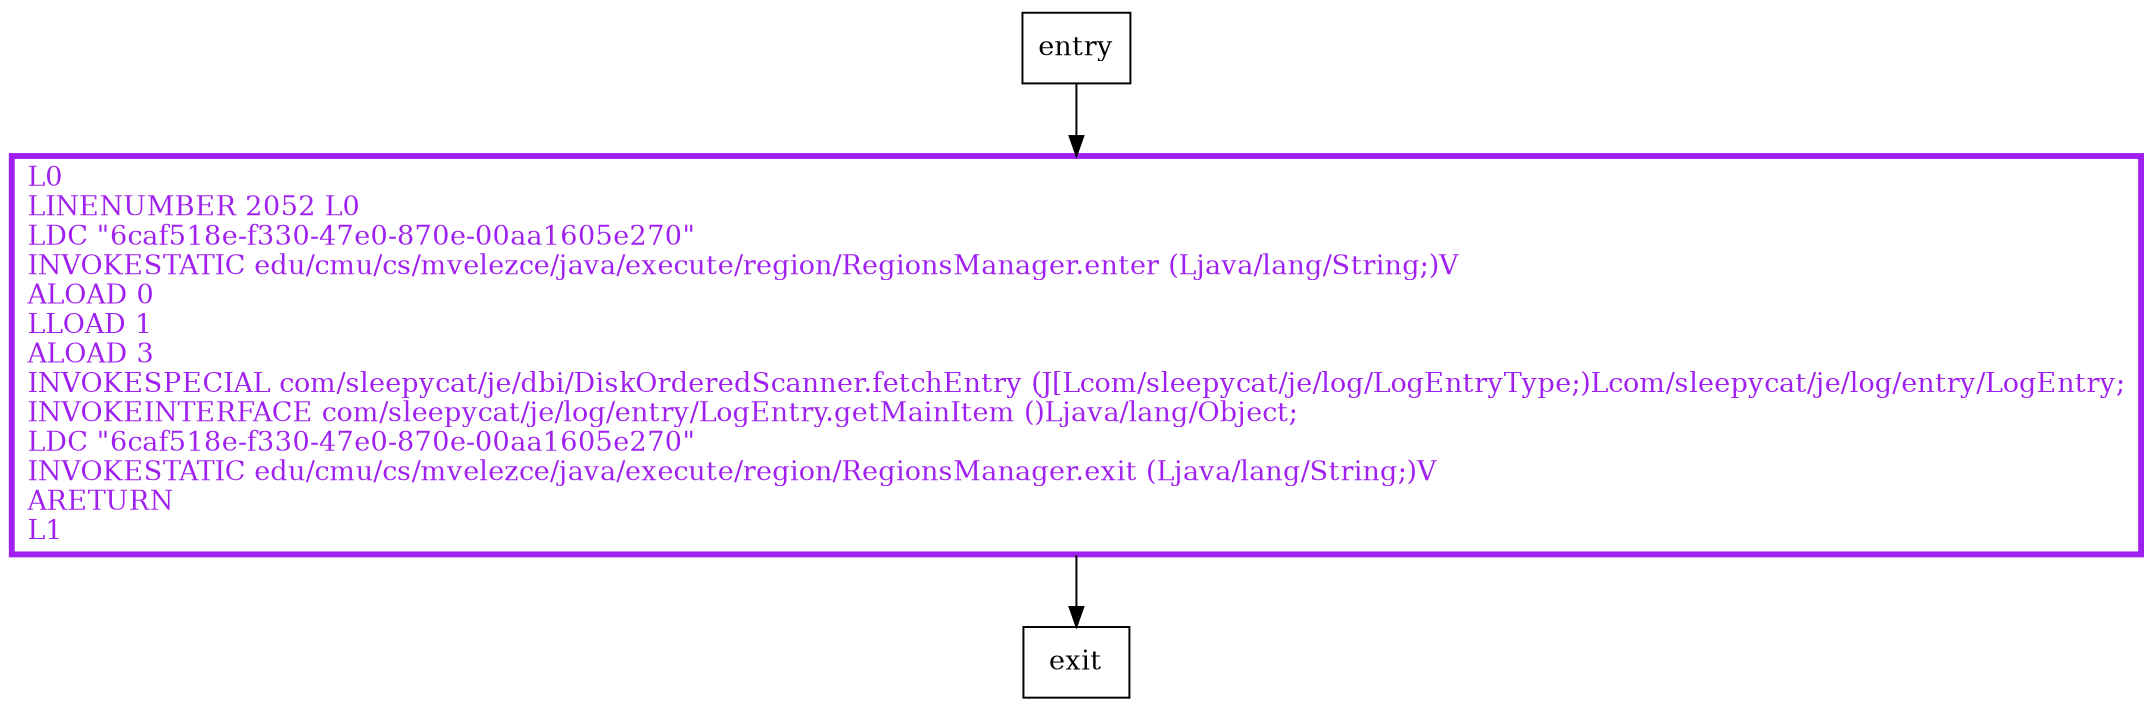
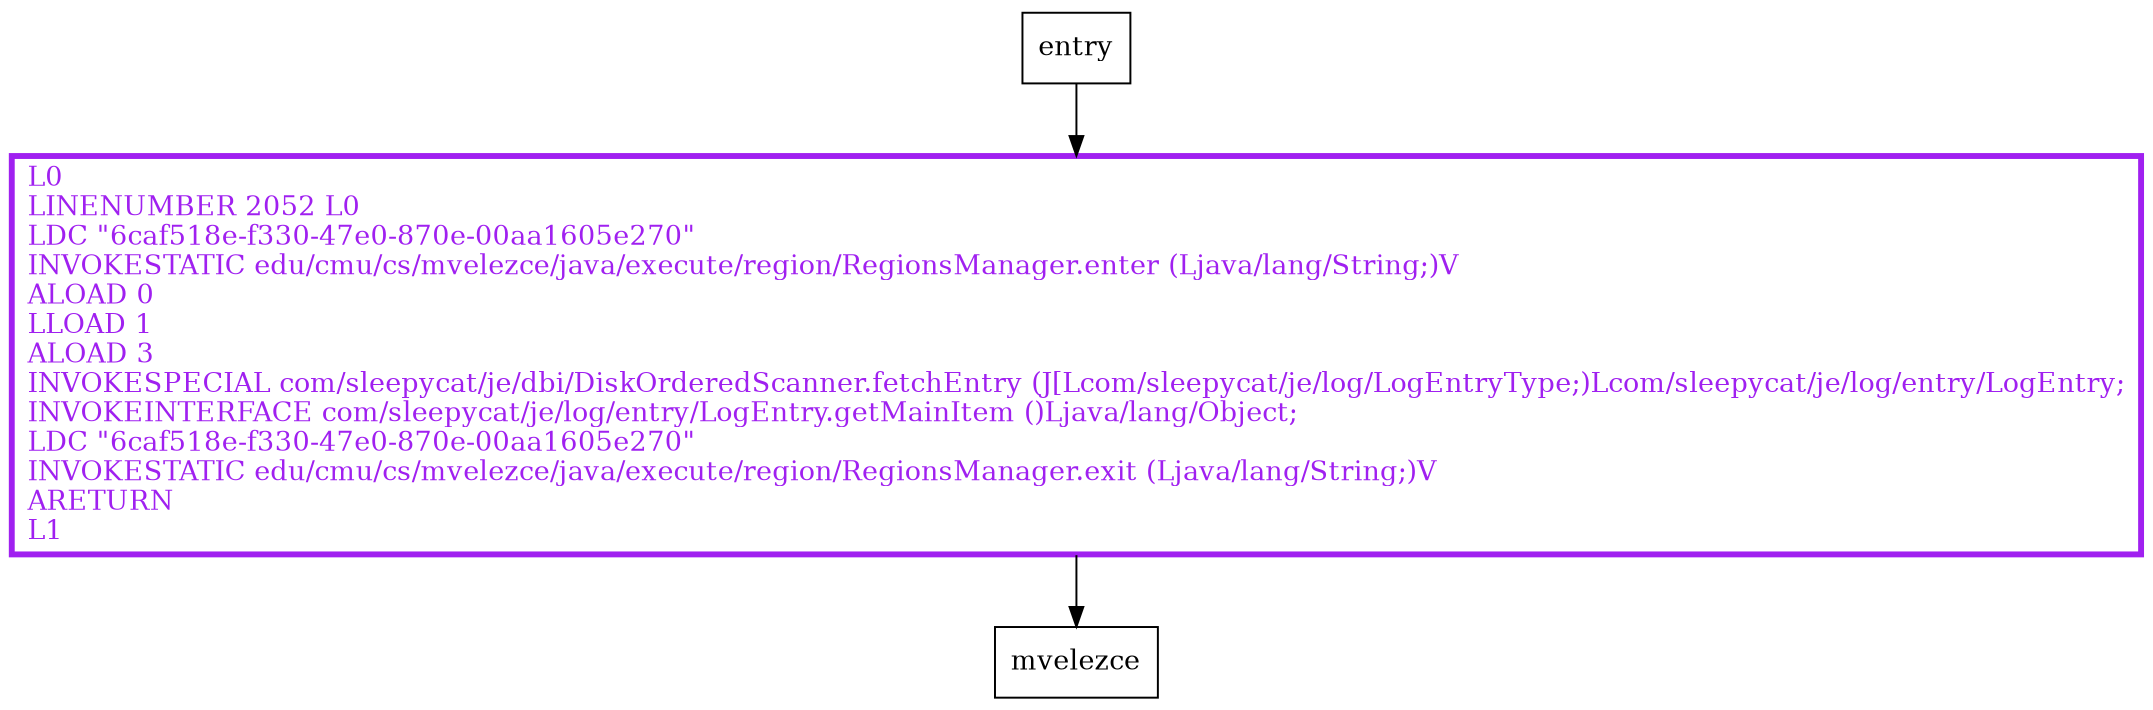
(1076, 662) -> (1076, 662)
